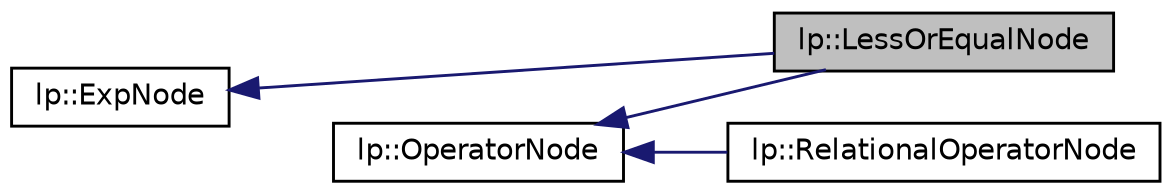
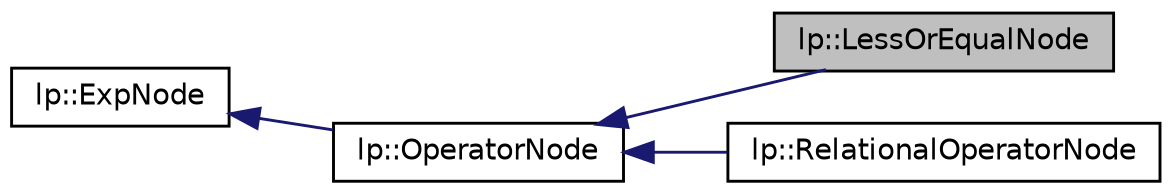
(517, 71) -> (296, 124)
